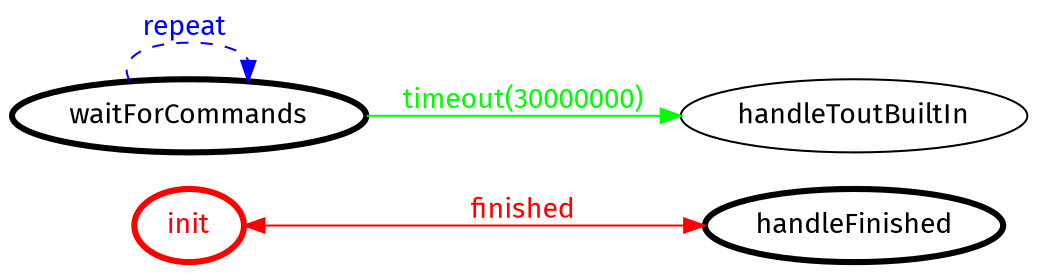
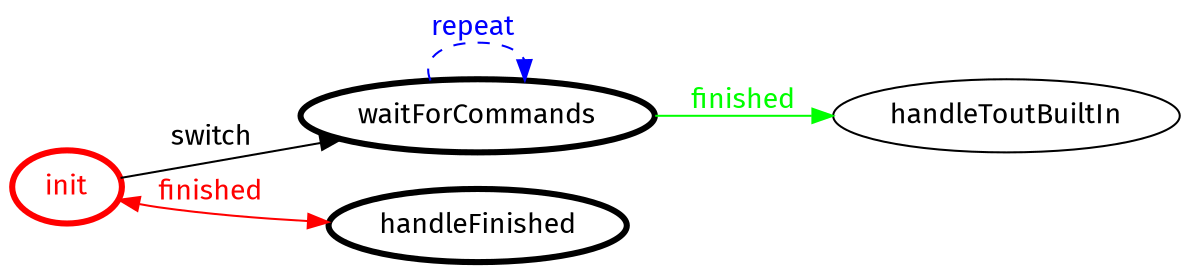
(524, 101) -> (744, 101)
none -> (220, 160)
